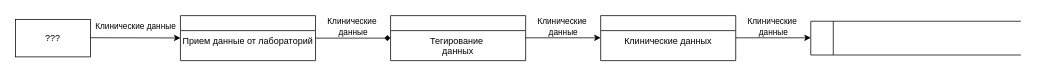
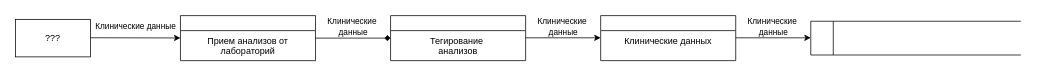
(248, 41) -> (248, 46)
(458, 46) -> (458, 46)
